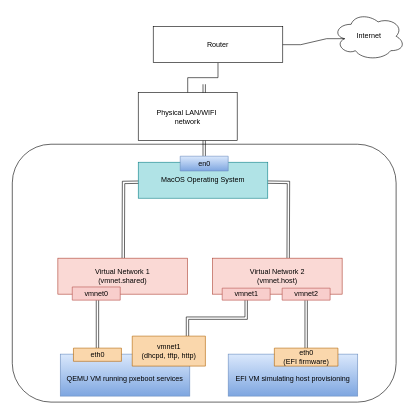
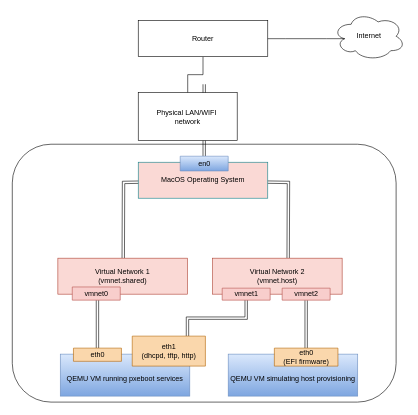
(218, 45) -> (203, 39)
(203, 180) -> (203, 180)
(169, 351) -> (169, 351)
(293, 379) -> (293, 379)
